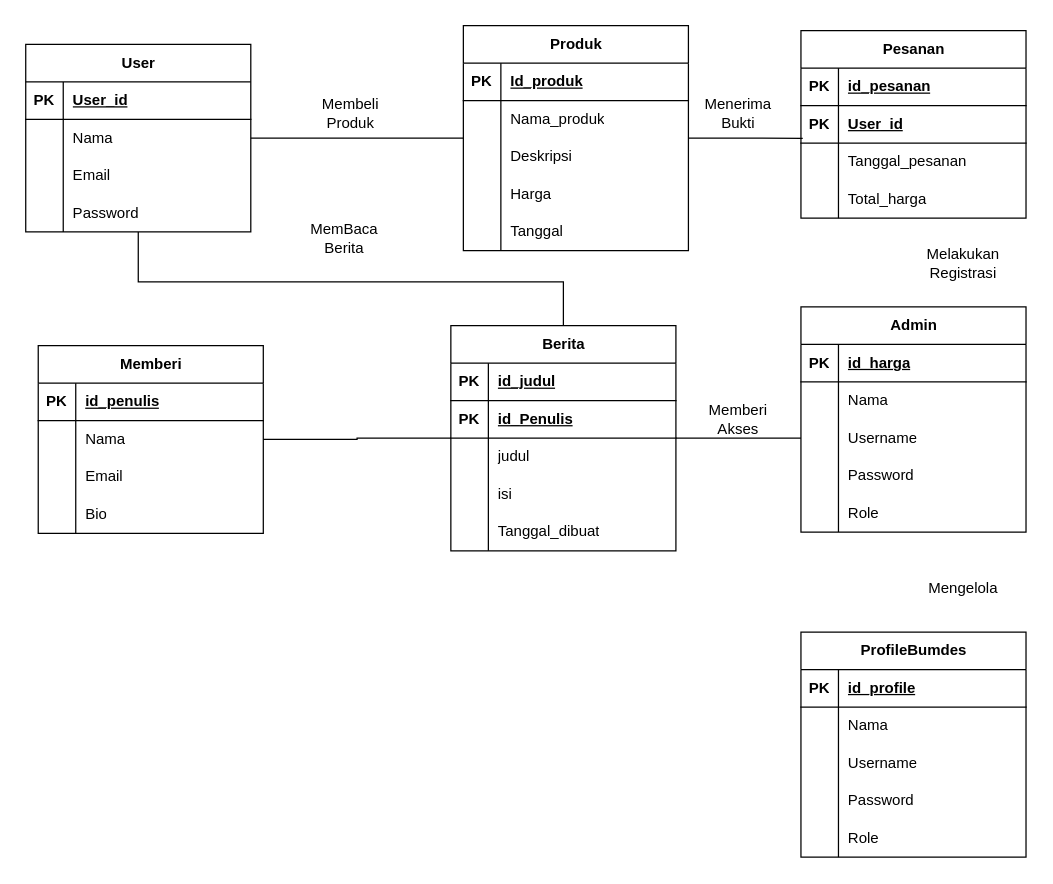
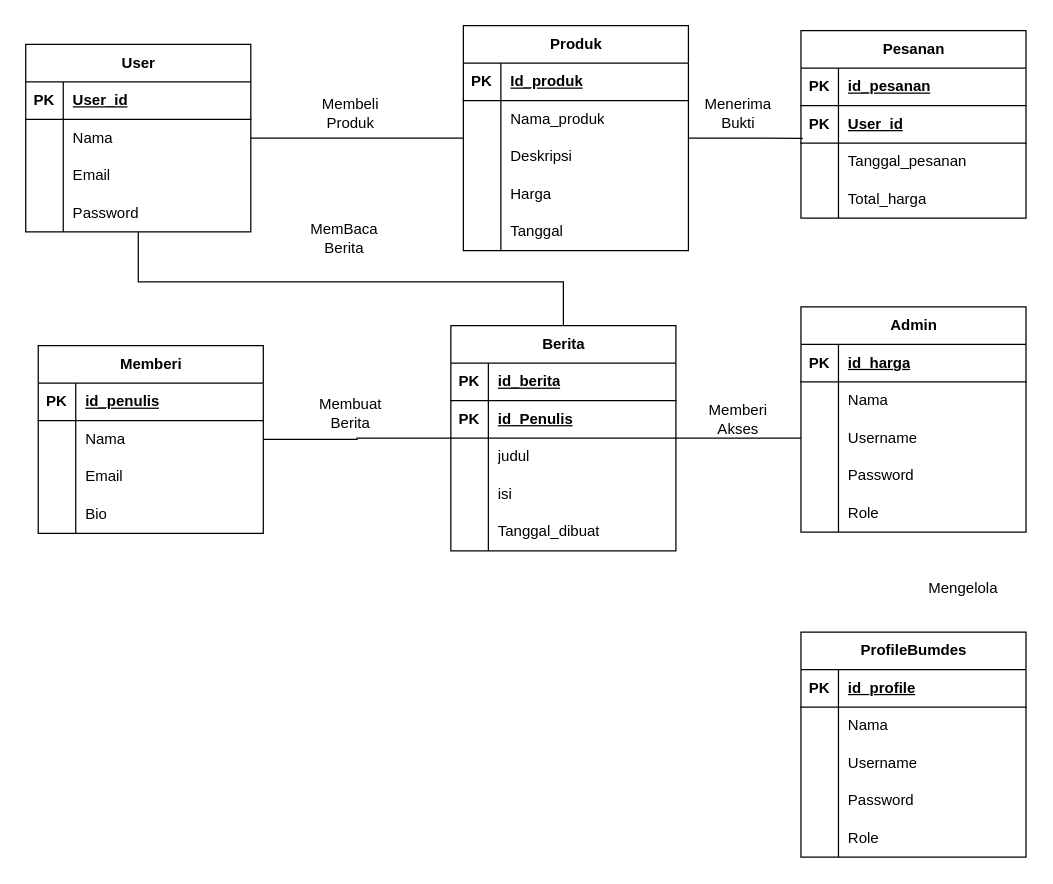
(963, 263) -> none
(528, 382) -> (532, 382)
none -> (351, 413)
